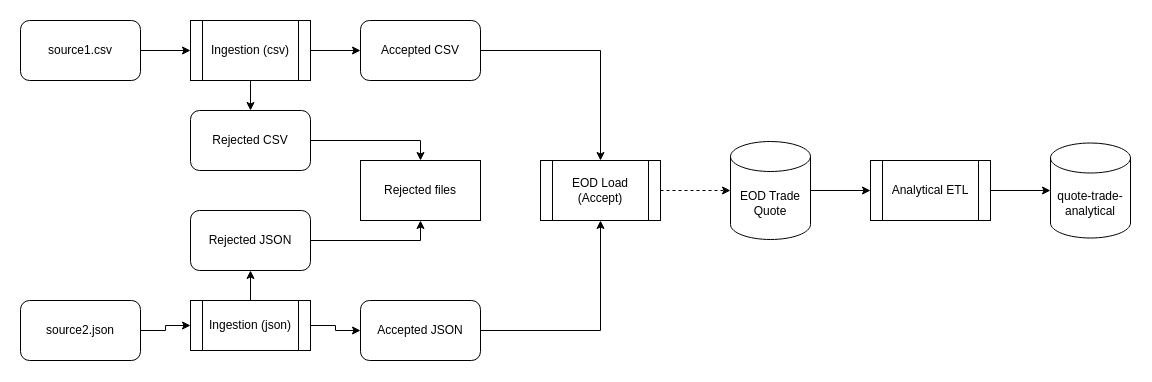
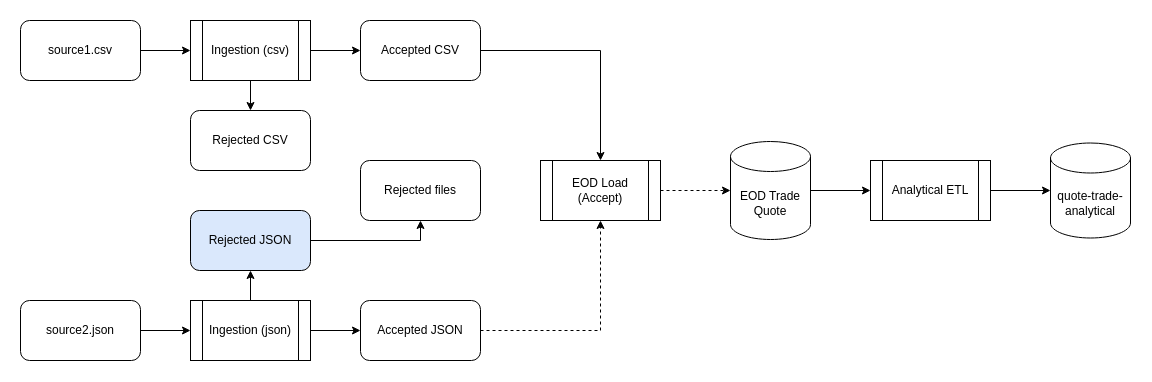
(372, 141) -> none
(421, 191) -> (421, 191)
(251, 241) -> (251, 241)
(251, 326) -> (251, 331)
(593, 331) -> (593, 331)
